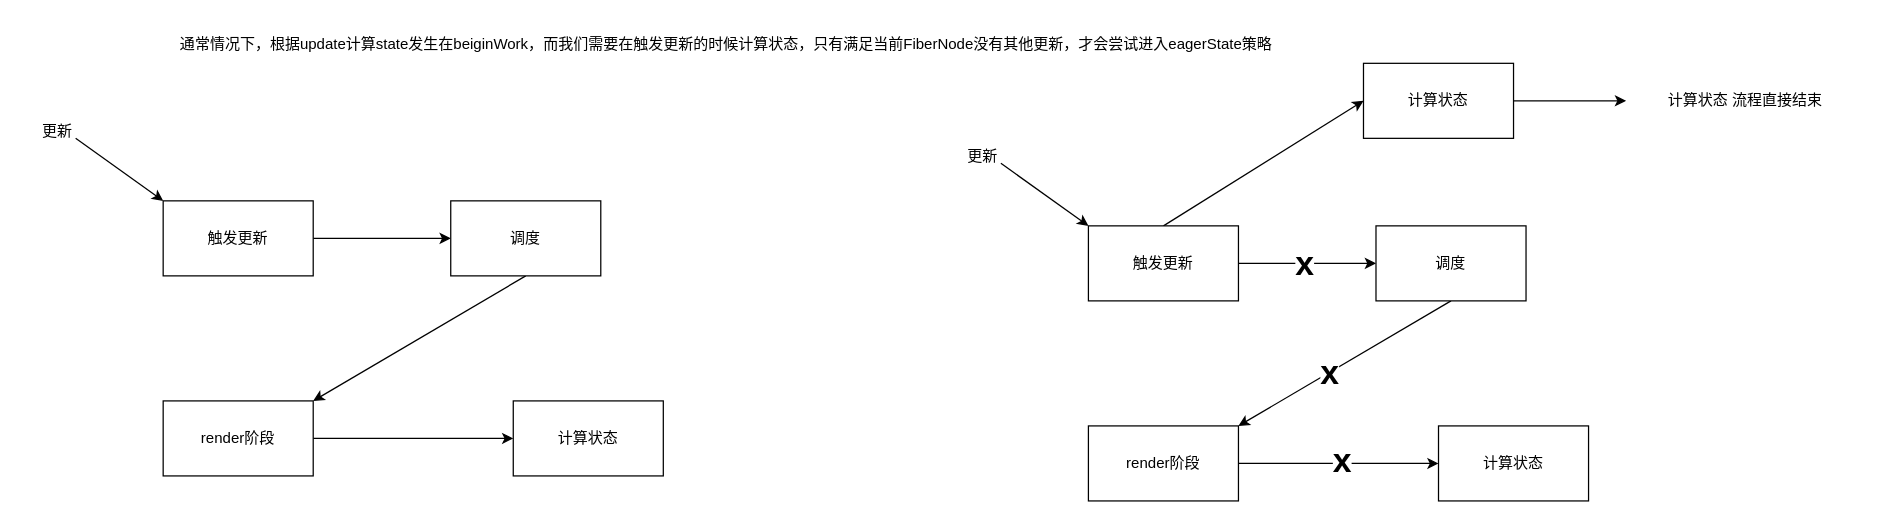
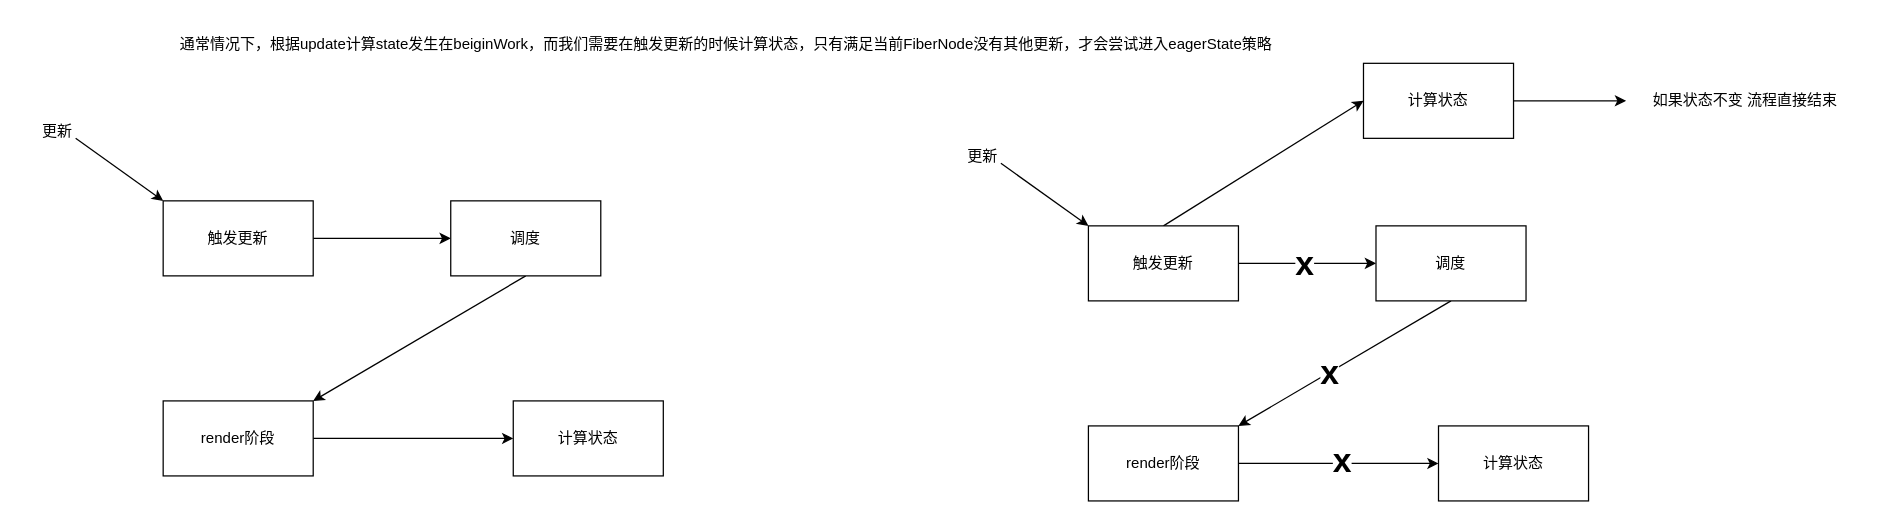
(1745, 101) -> (1745, 101)
